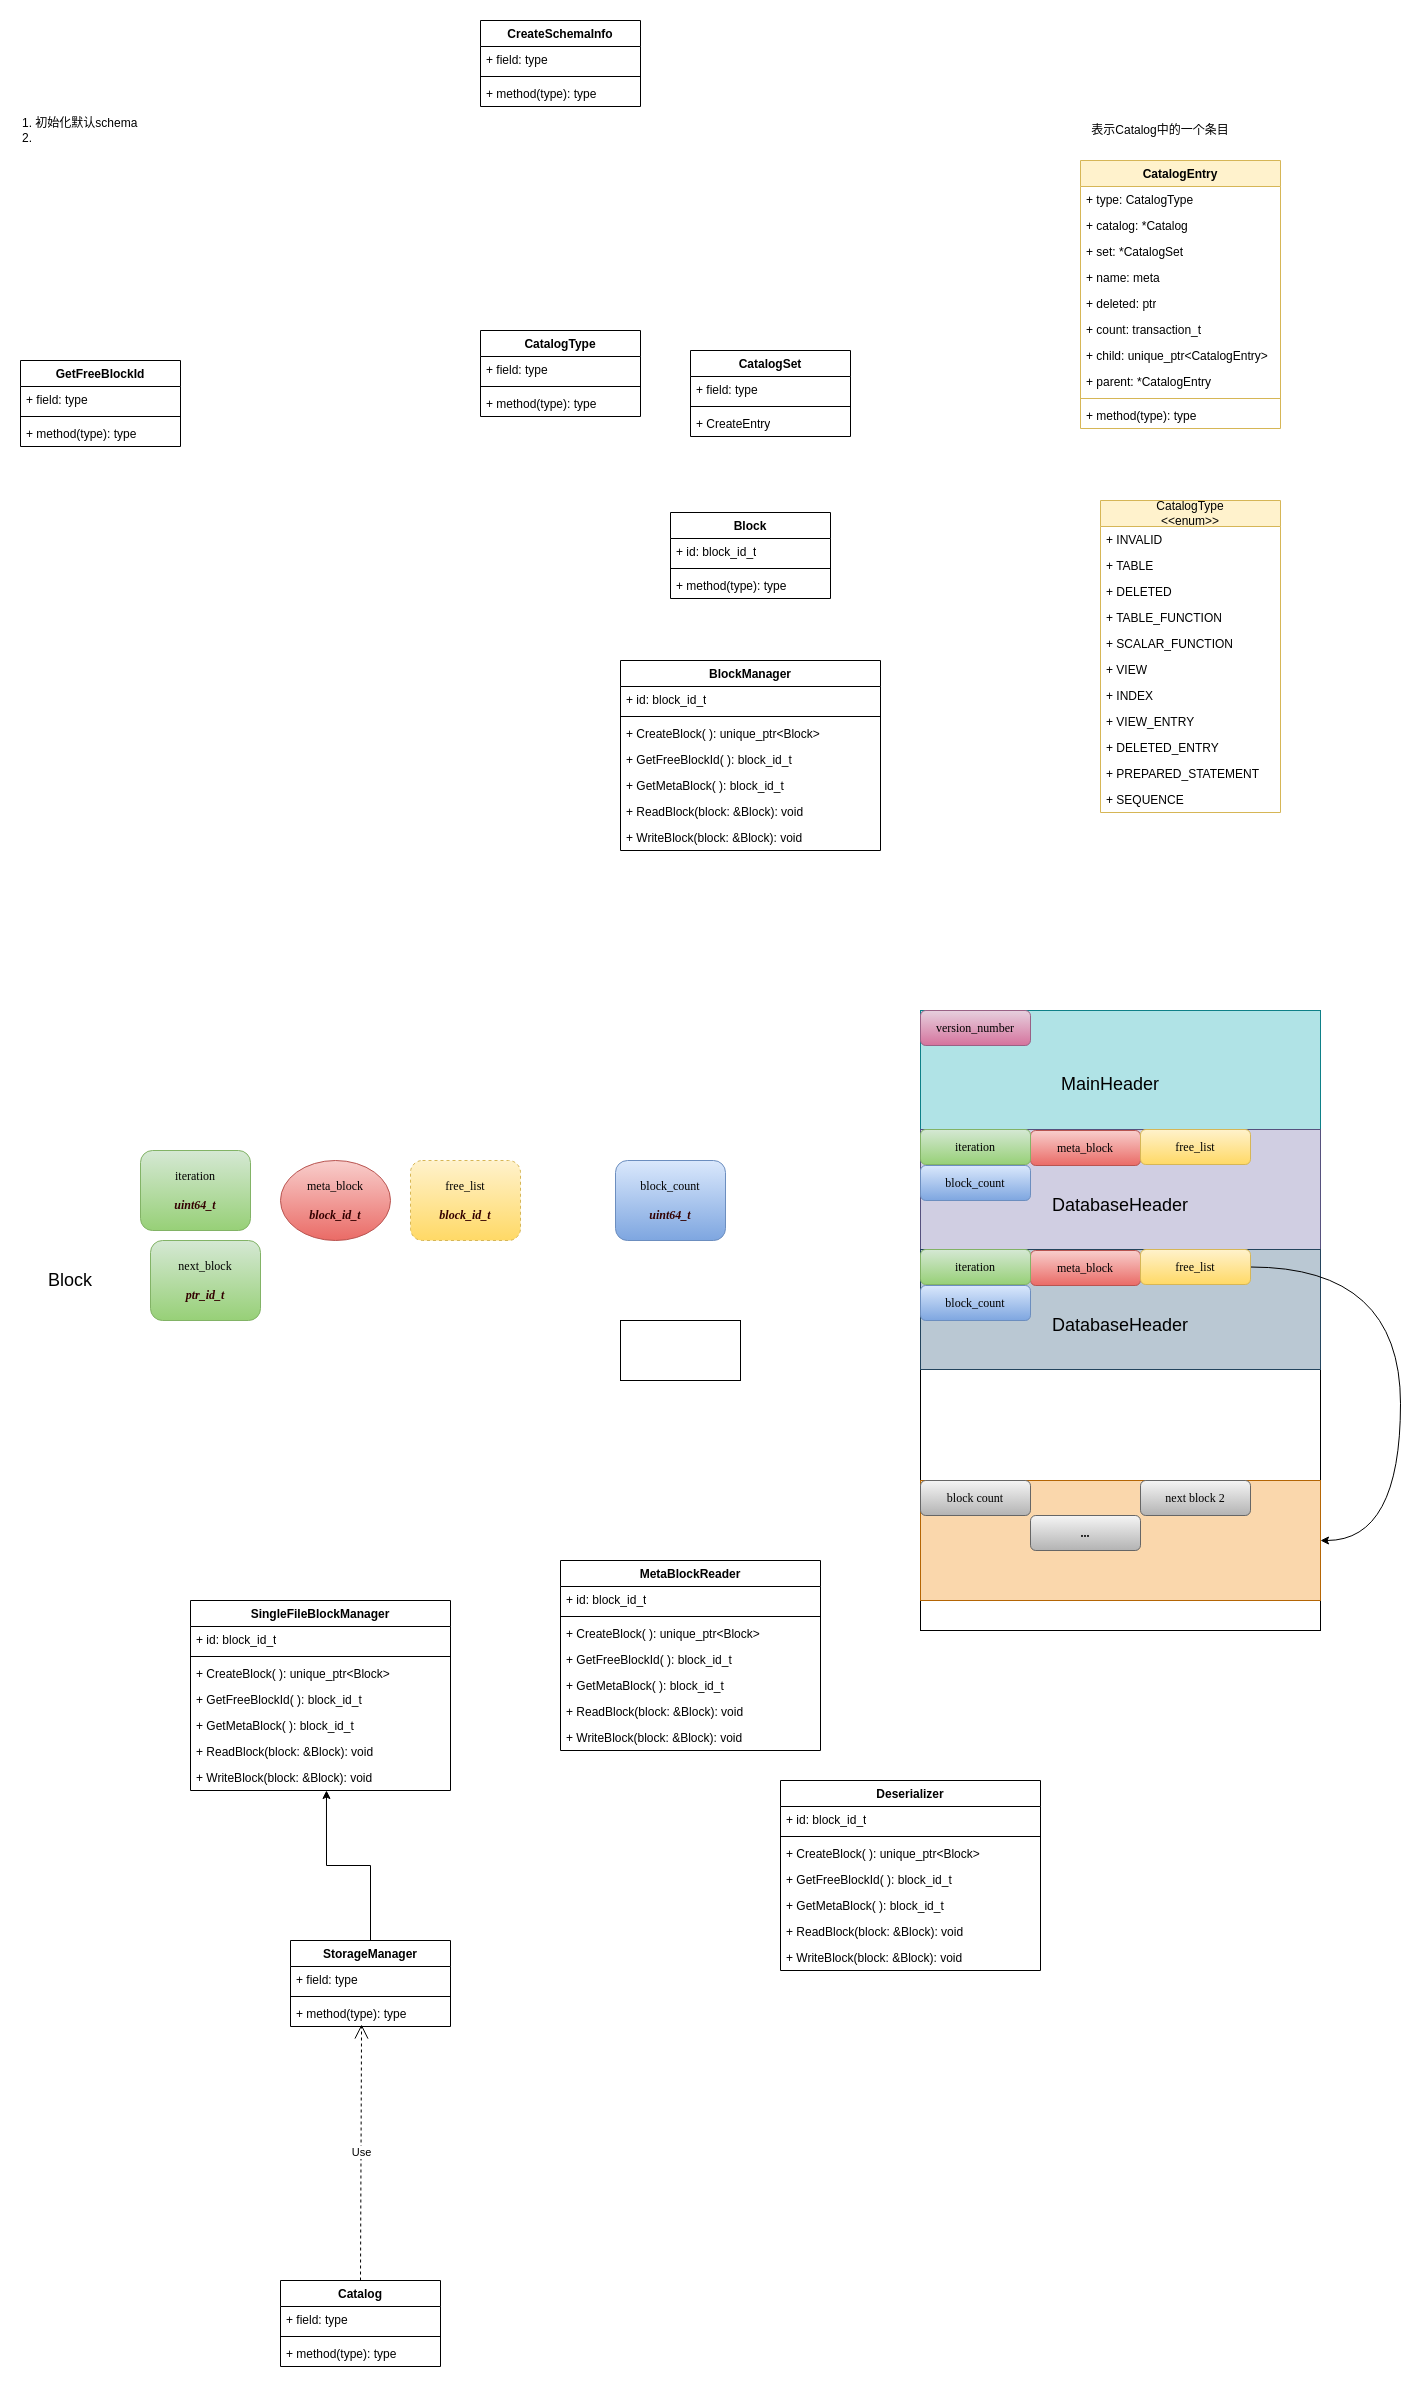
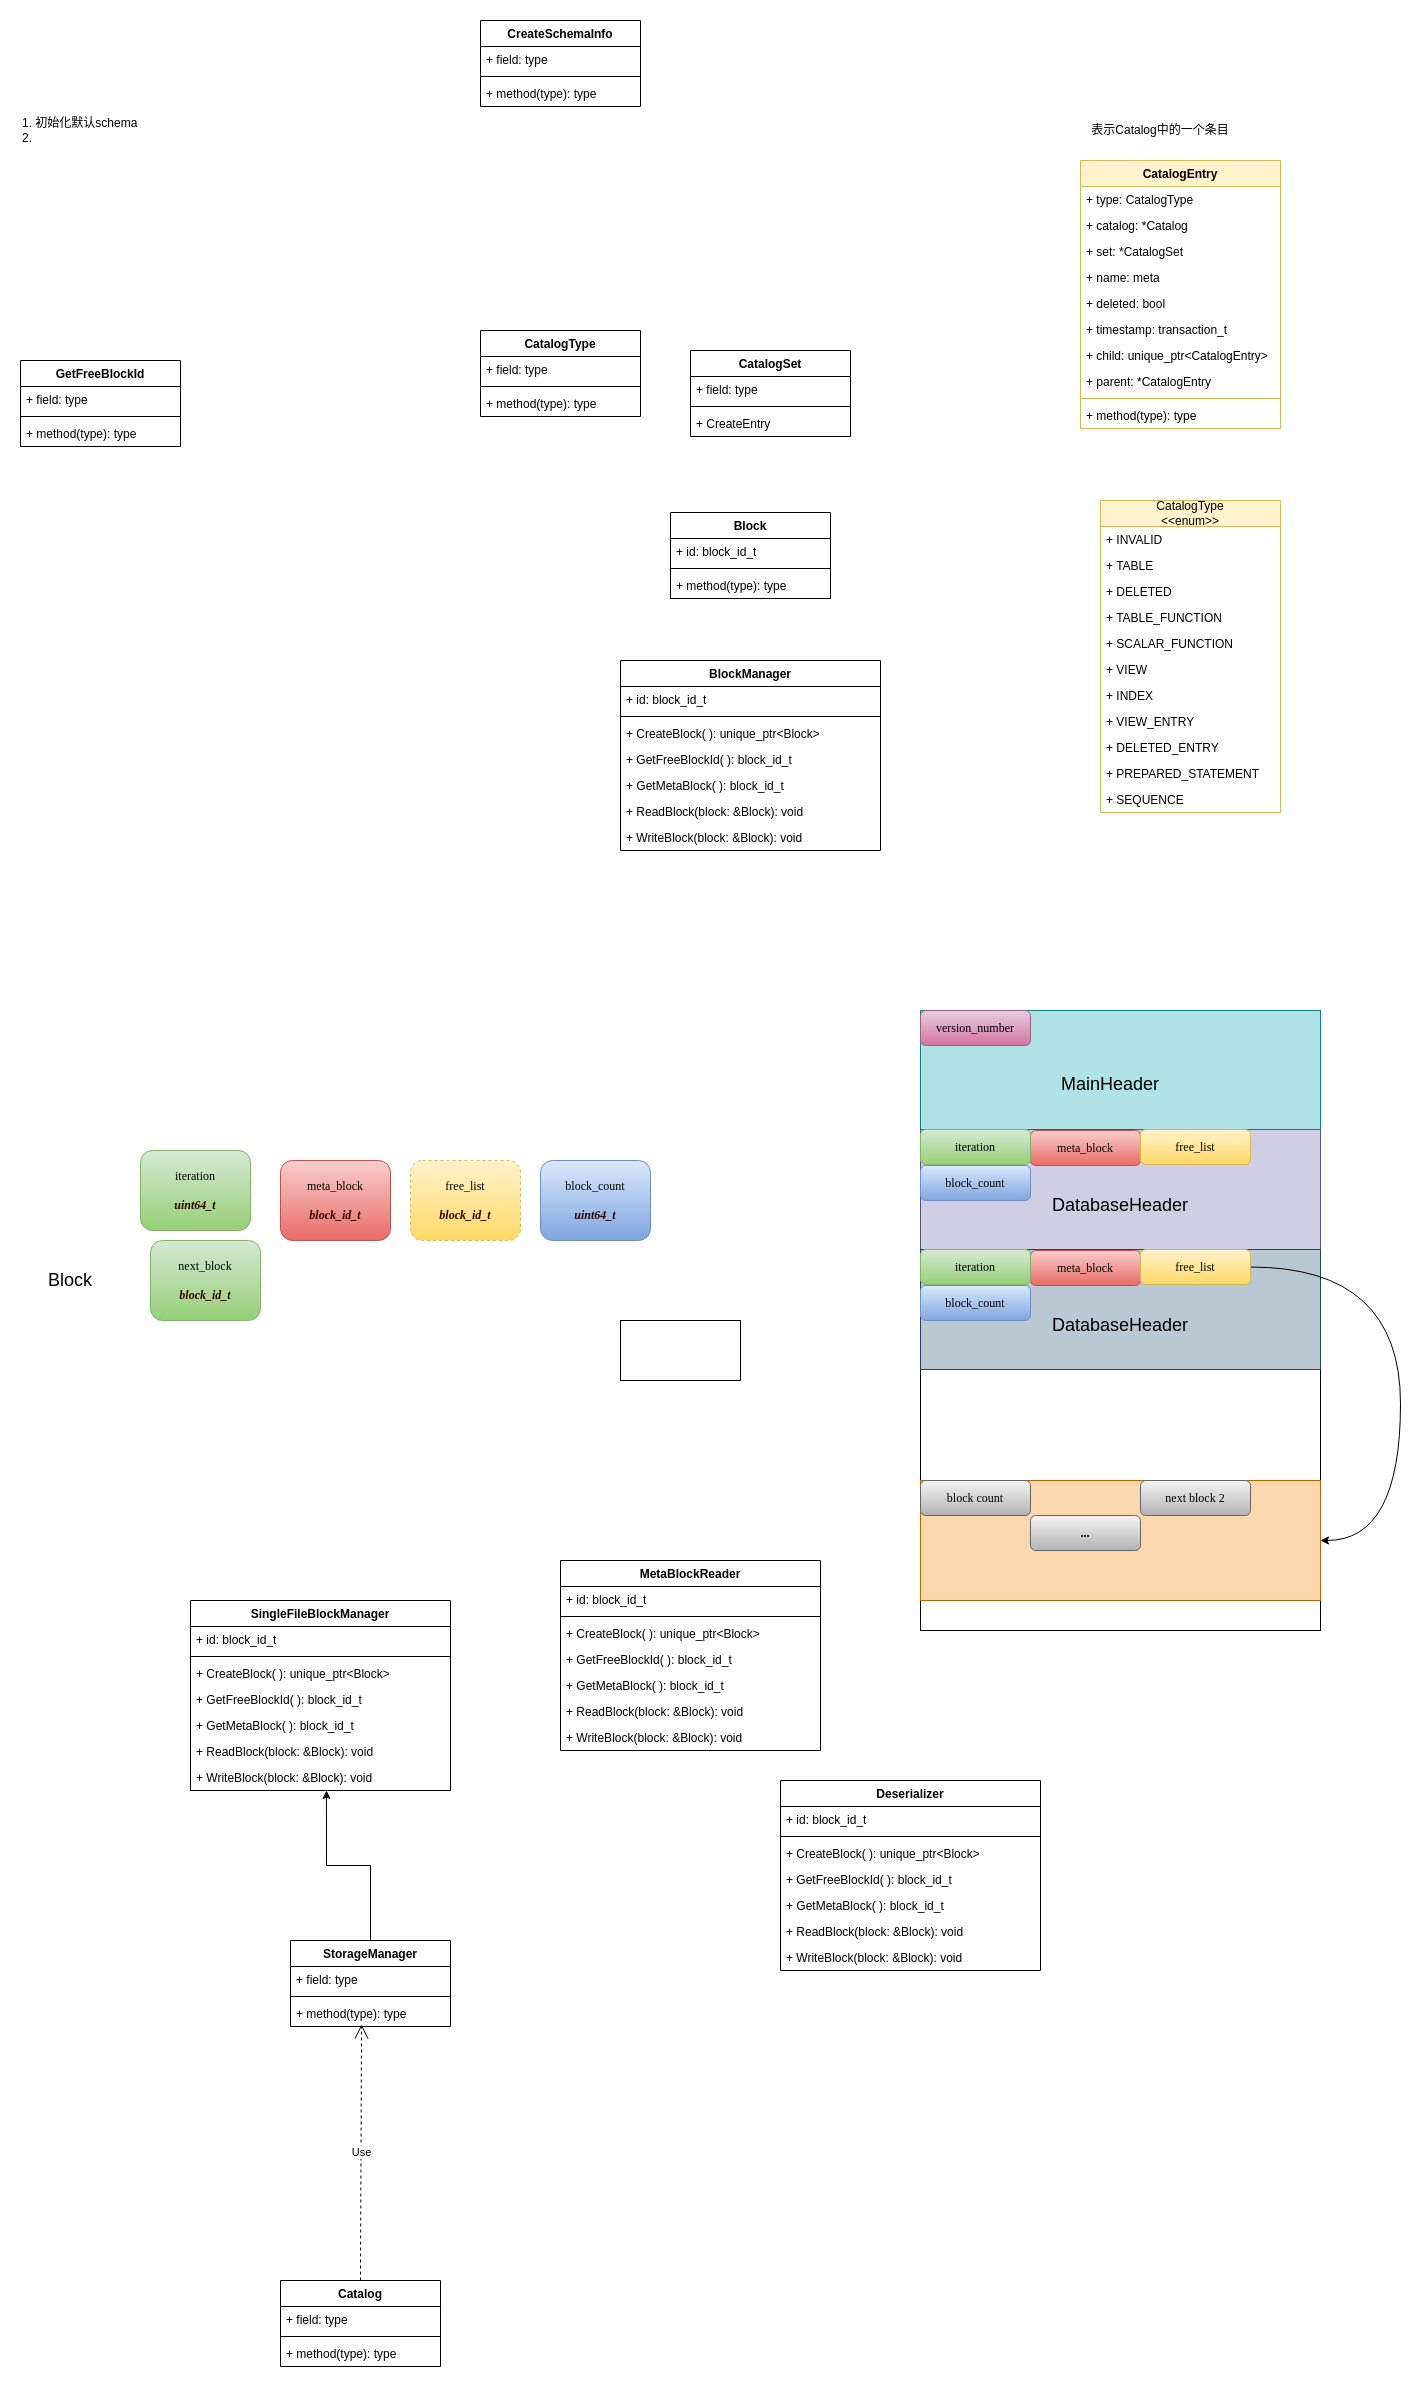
(1127, 305) -> (1129, 305)
(1154, 331) -> (1166, 331)
(336, 1201) -> (336, 1201)
(671, 1201) -> (596, 1201)
(206, 1281) -> (206, 1281)
